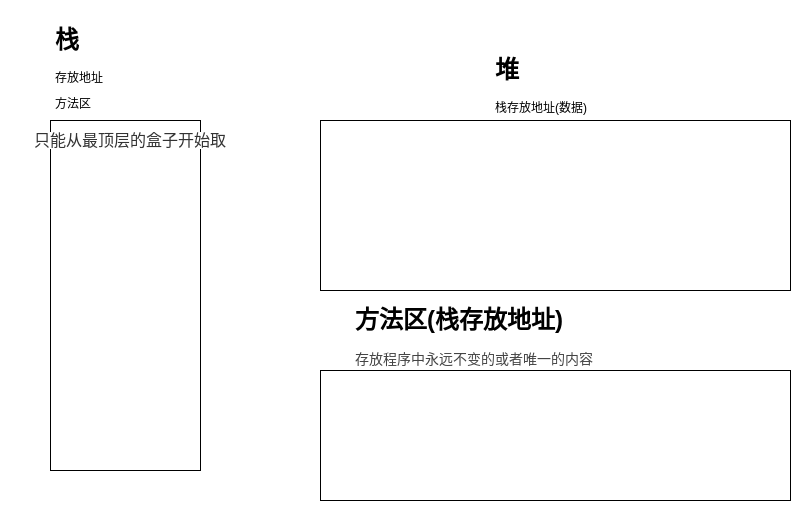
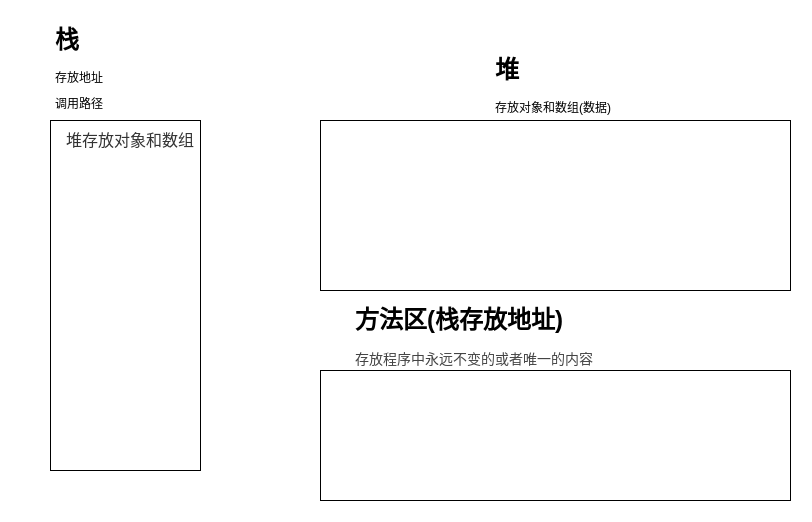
(80, 32) -> (80, 32)
(544, 55) -> (556, 55)
(131, 141) -> (131, 141)
